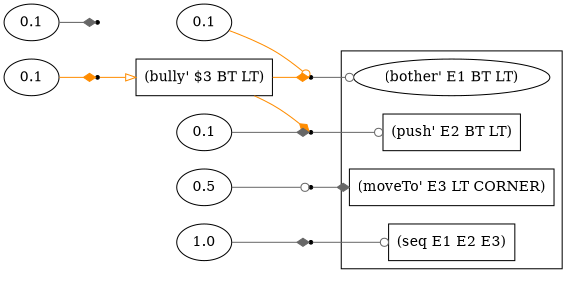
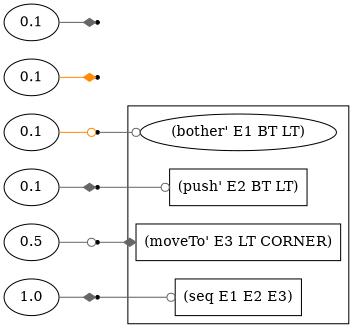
(204, 77) -> none
